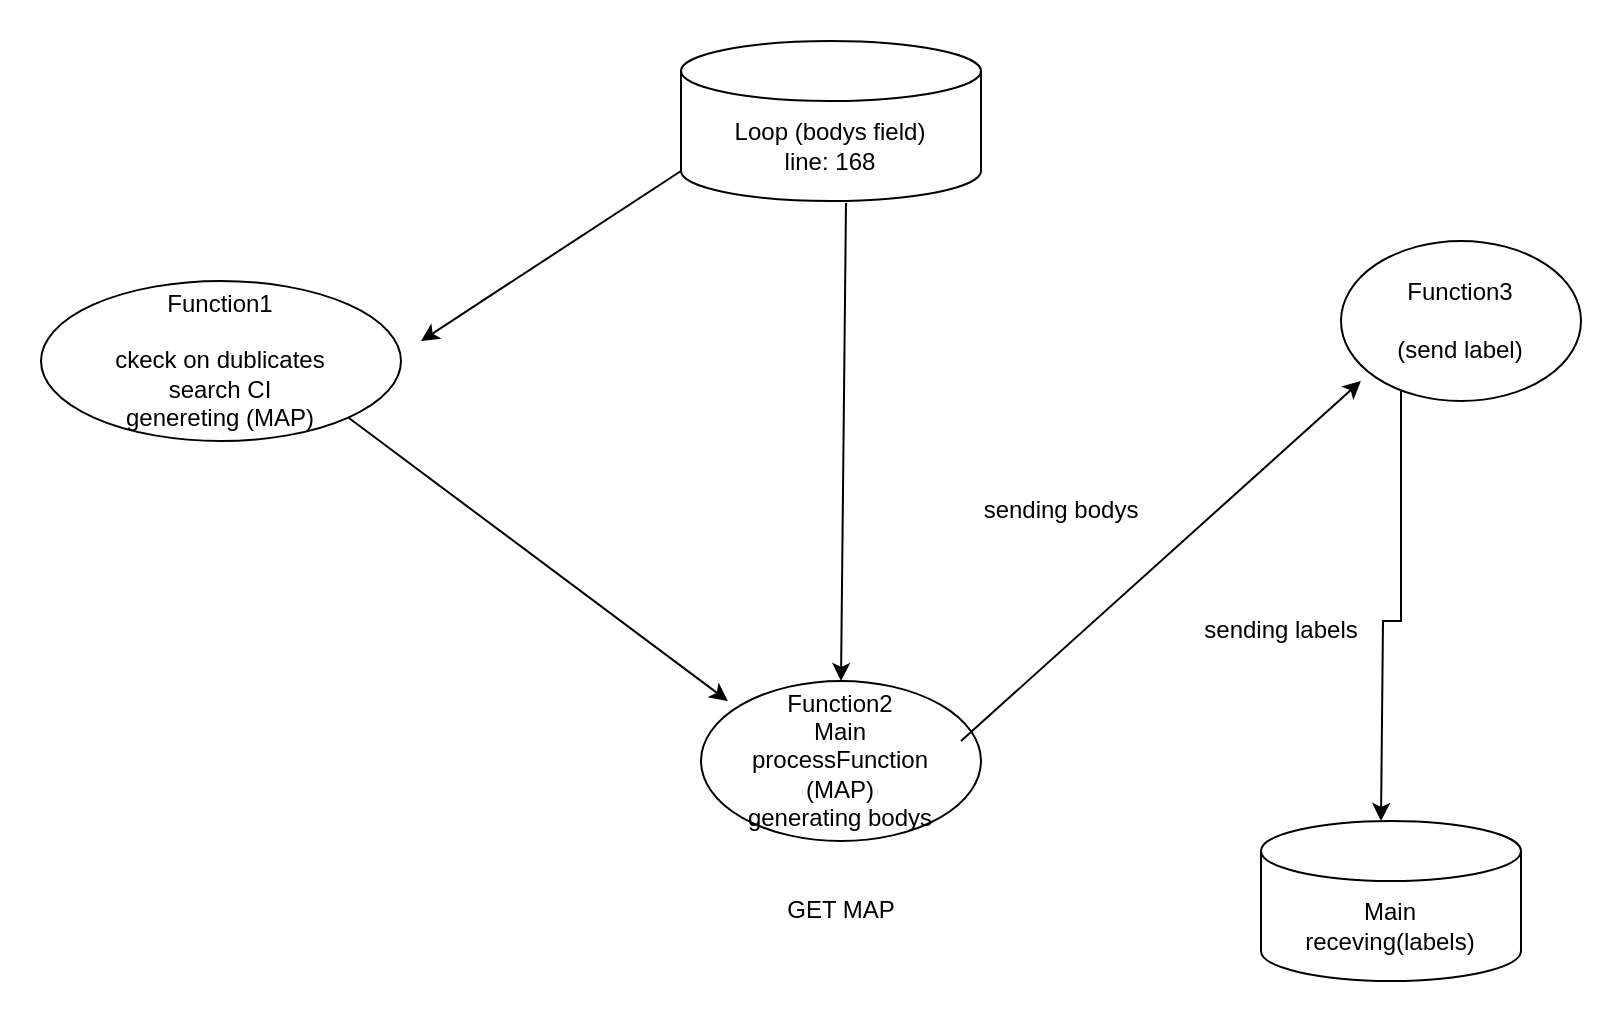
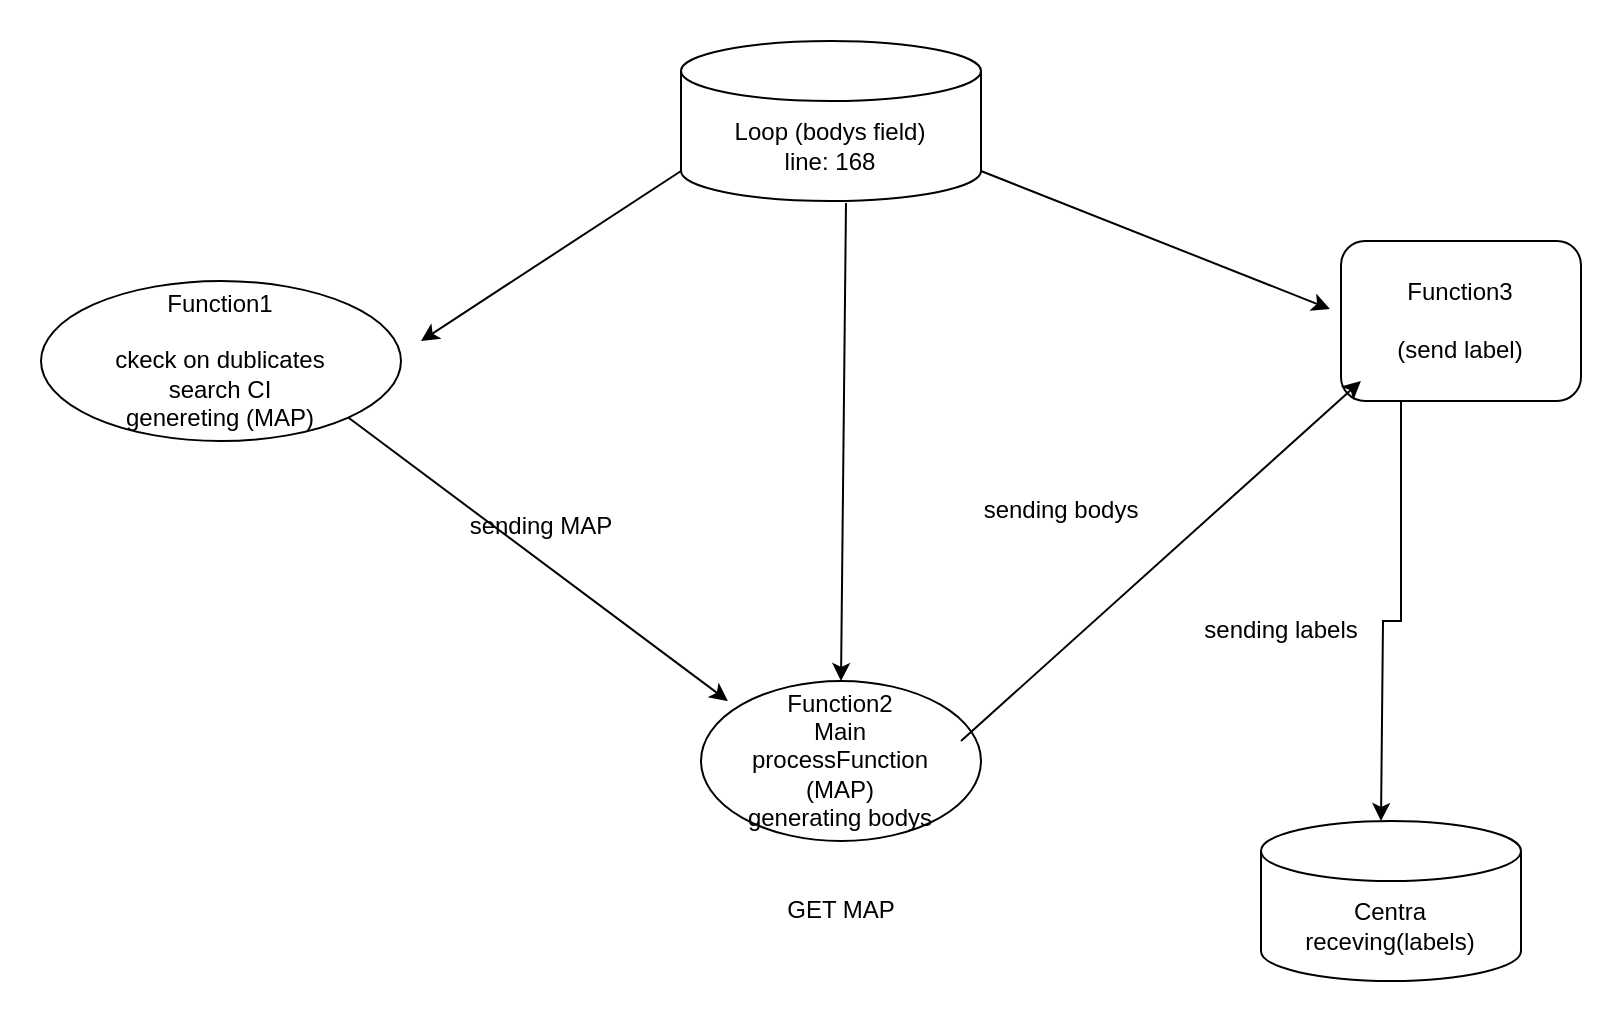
none -> (1150, 238)
(1461, 321) -> (1461, 321)
none -> (541, 527)
(1391, 927) -> (1391, 927)
